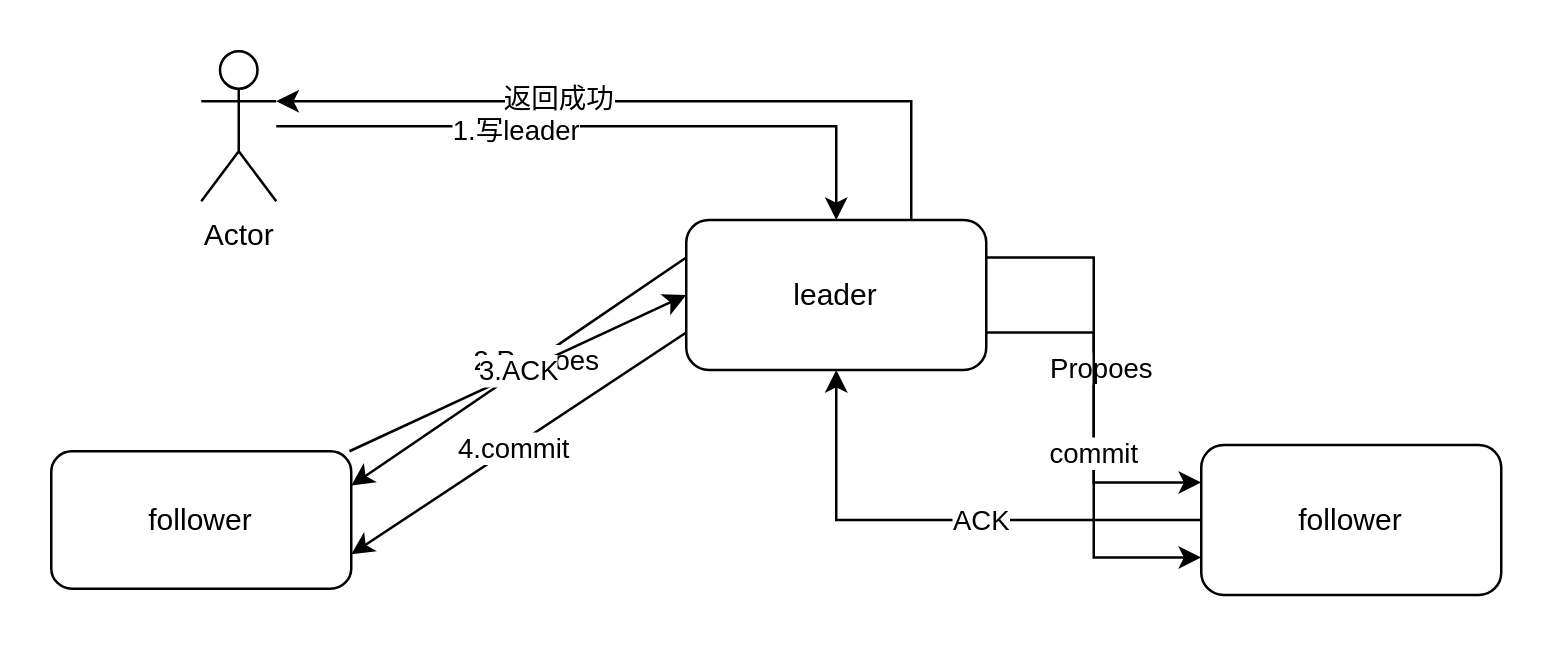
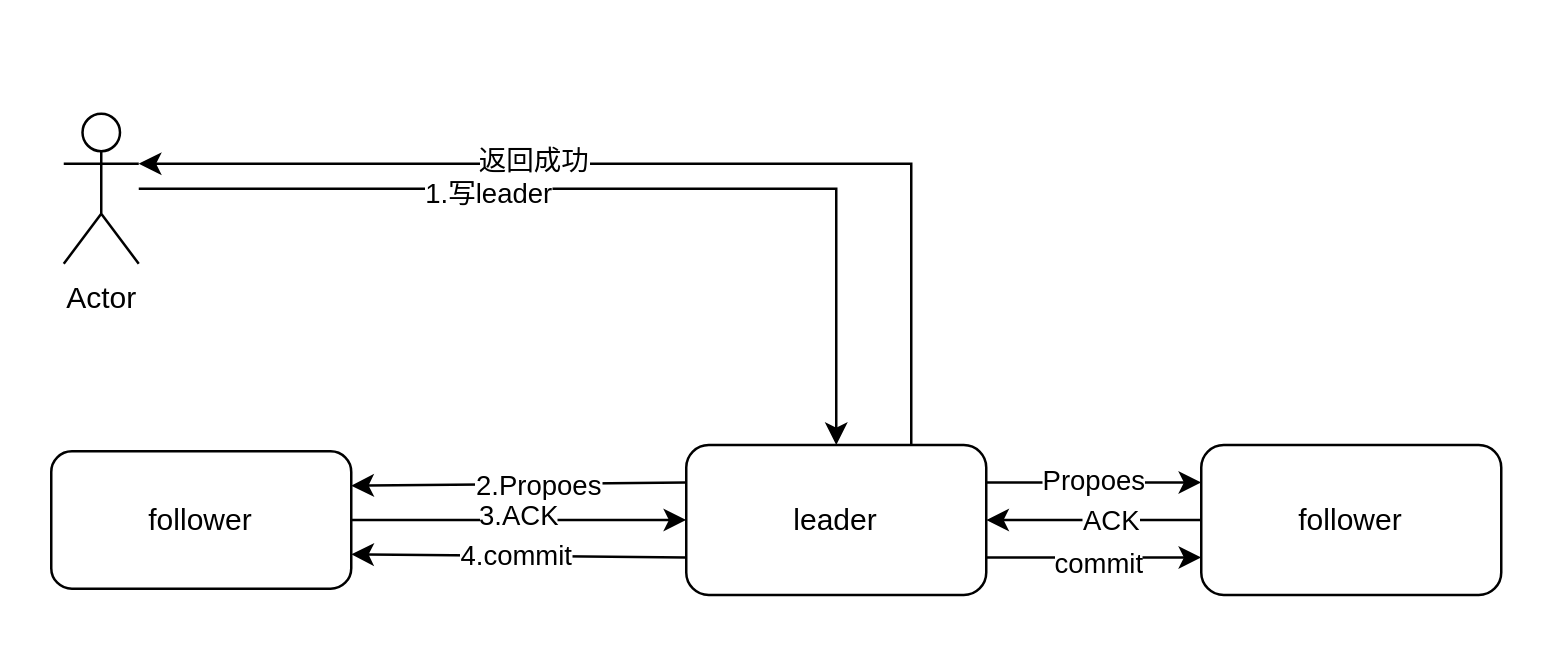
(239, 126) -> (101, 189)
(836, 295) -> (836, 520)
